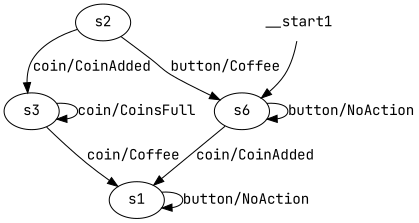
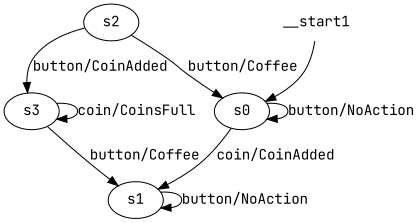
(92, 67) -> (101, 67)
(242, 111) -> (242, 111)
(133, 156) -> (145, 156)
